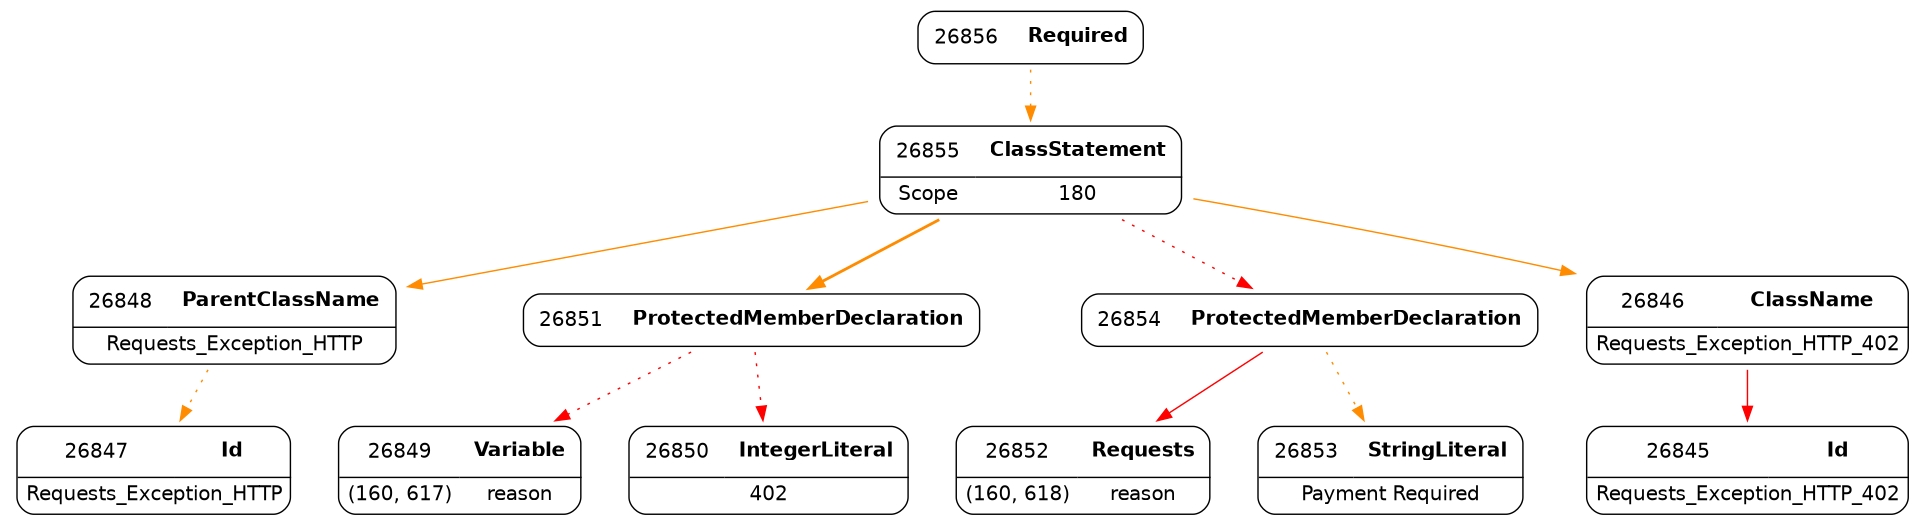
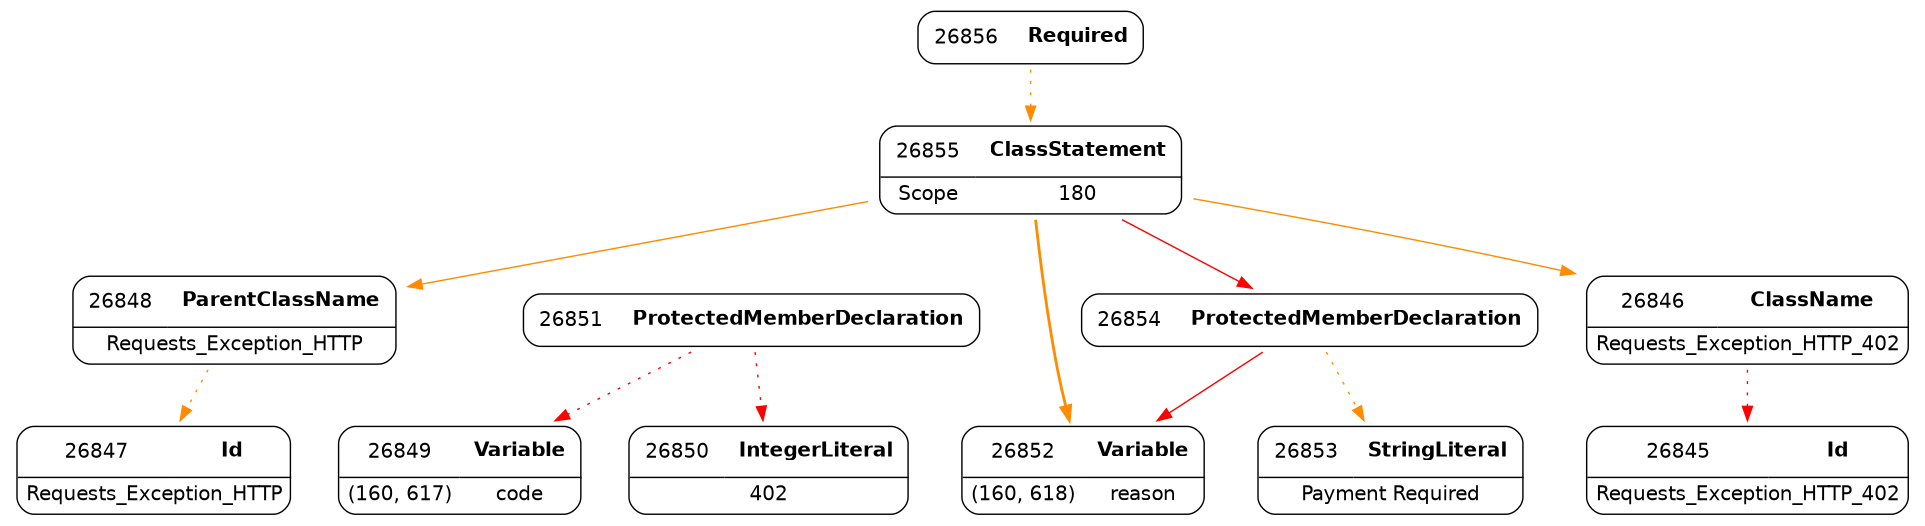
(881, 251) -> (1048, 314)
(1181, 251) -> (1181, 251)
(1747, 388) -> (1747, 388)
(1143, 450) -> (1143, 450)
(520, 494) -> (520, 494)
